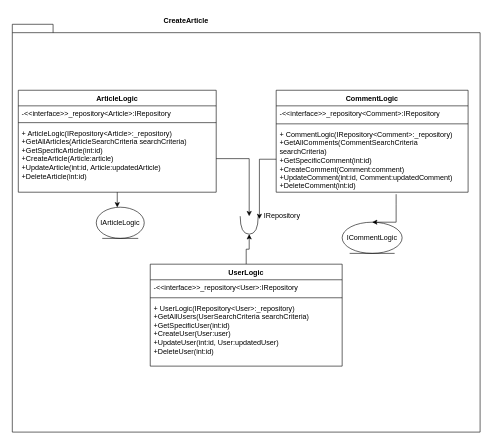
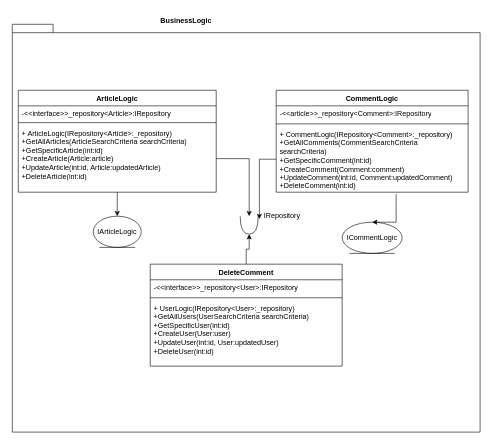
(186, 21) -> (186, 21)
(369, 114) -> (364, 114)
(120, 223) -> (117, 232)
(246, 273) -> (246, 273)
